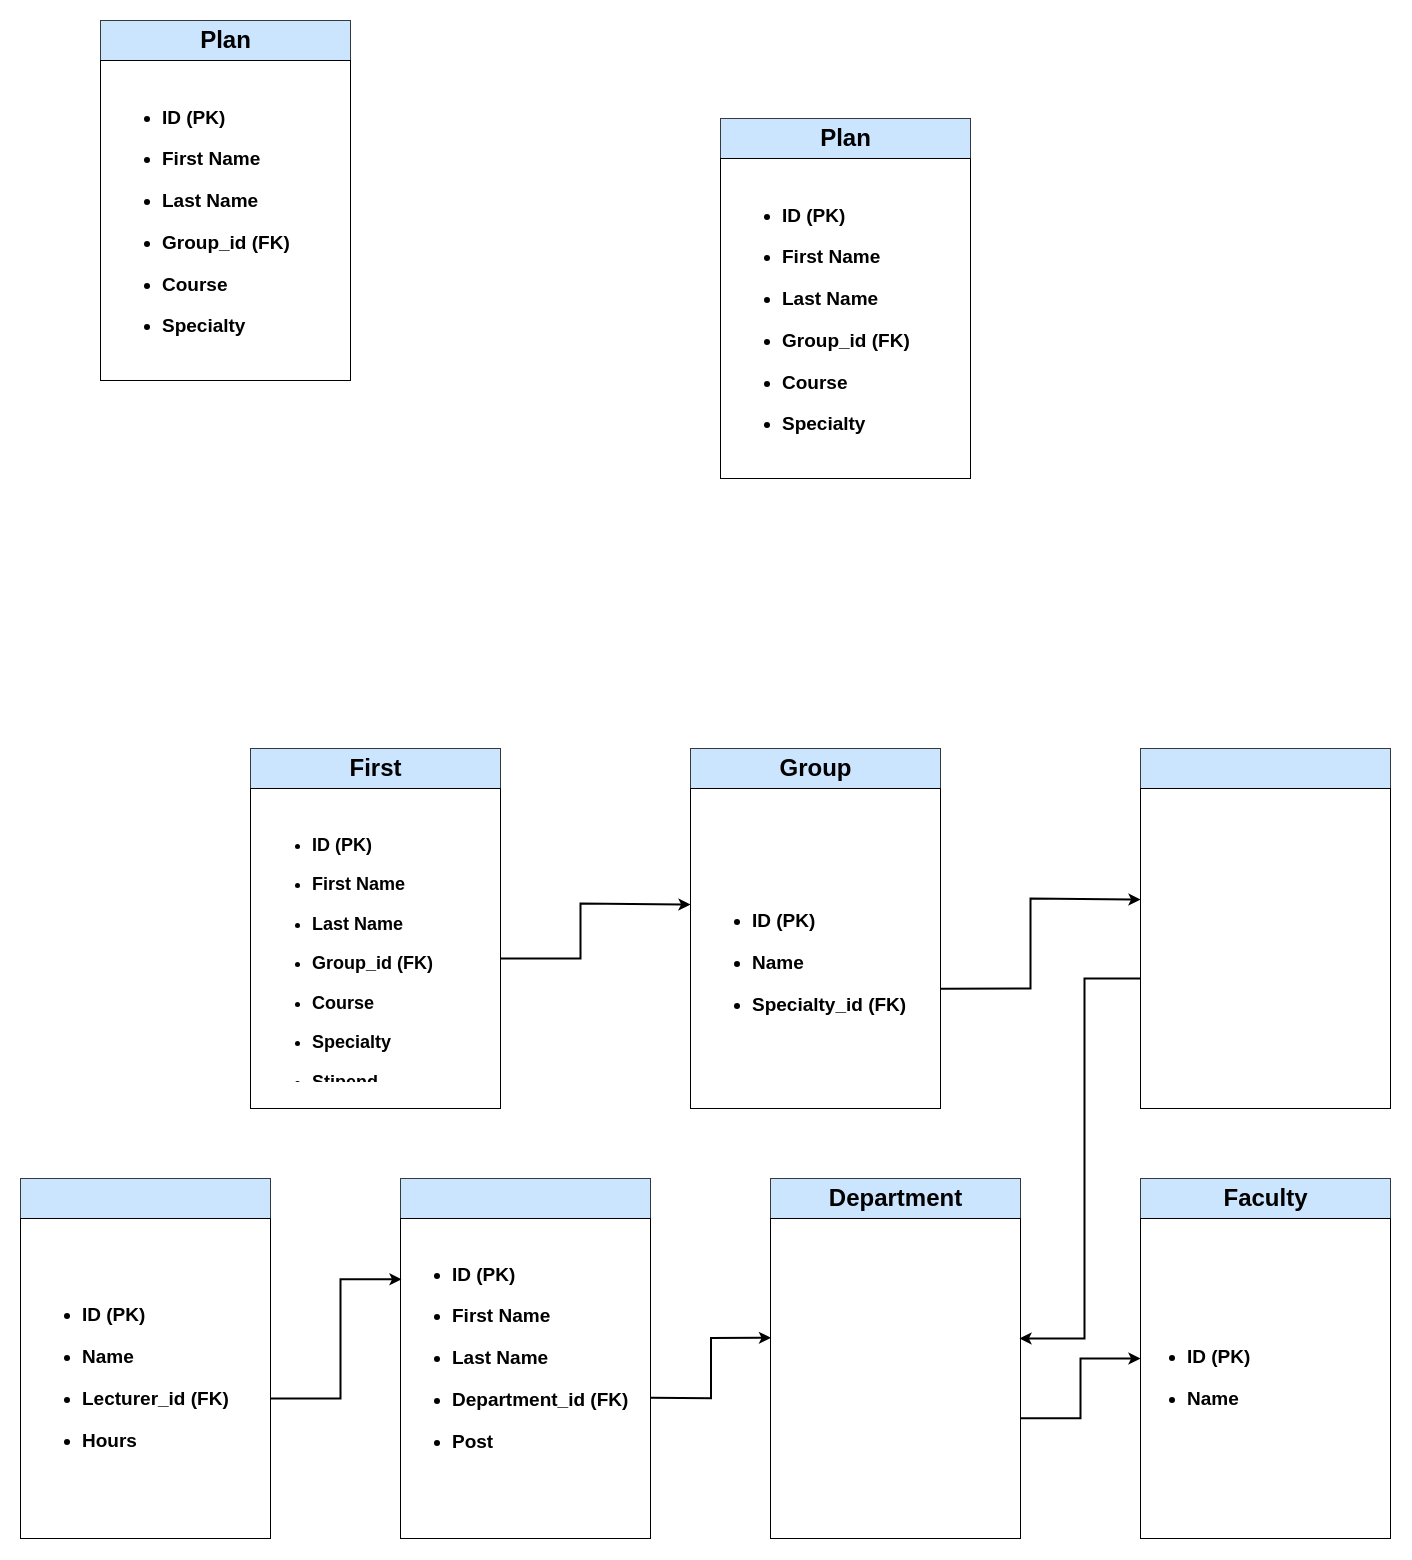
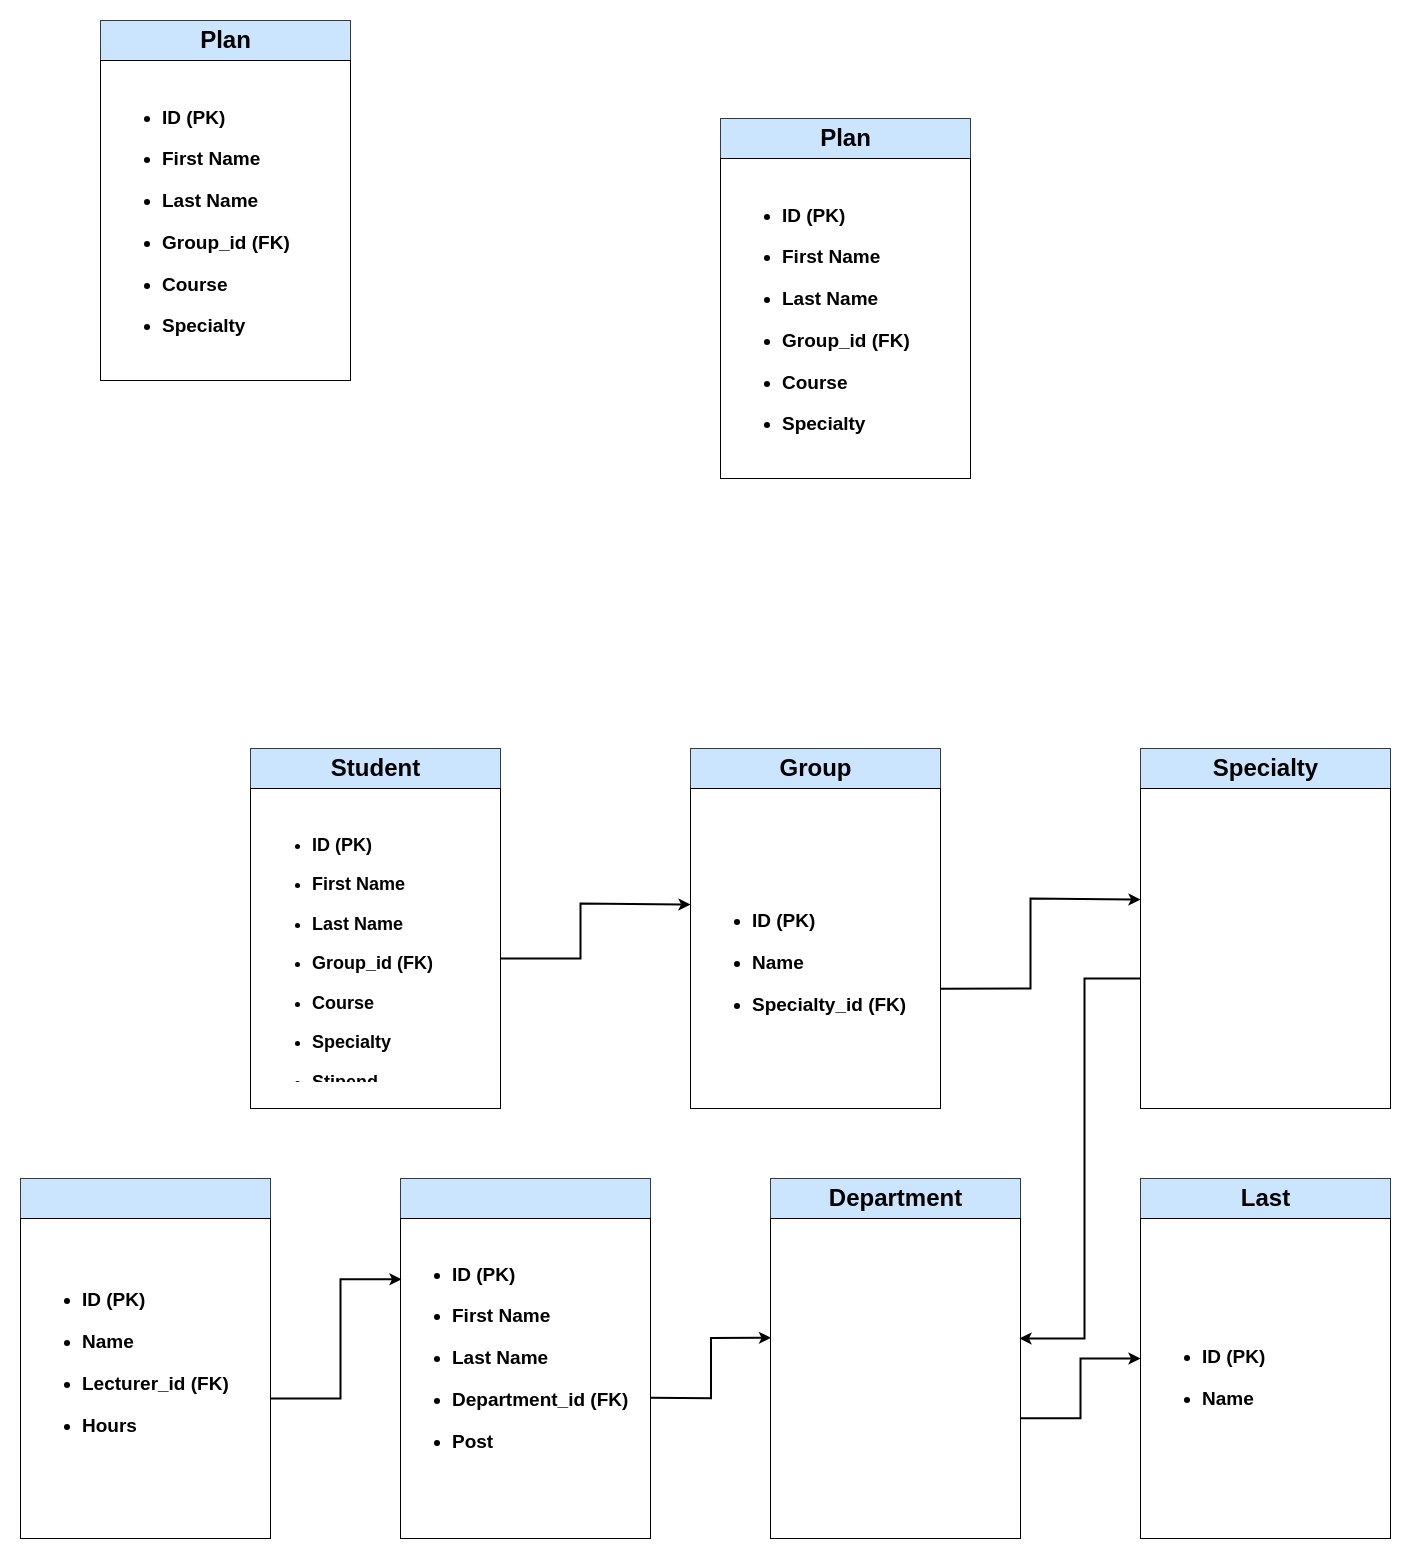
(376, 769) -> (376, 769)
none -> (1266, 769)
(1266, 1199) -> (1266, 1199)
(146, 1379) -> (146, 1364)
(1251, 1379) -> (1266, 1379)
